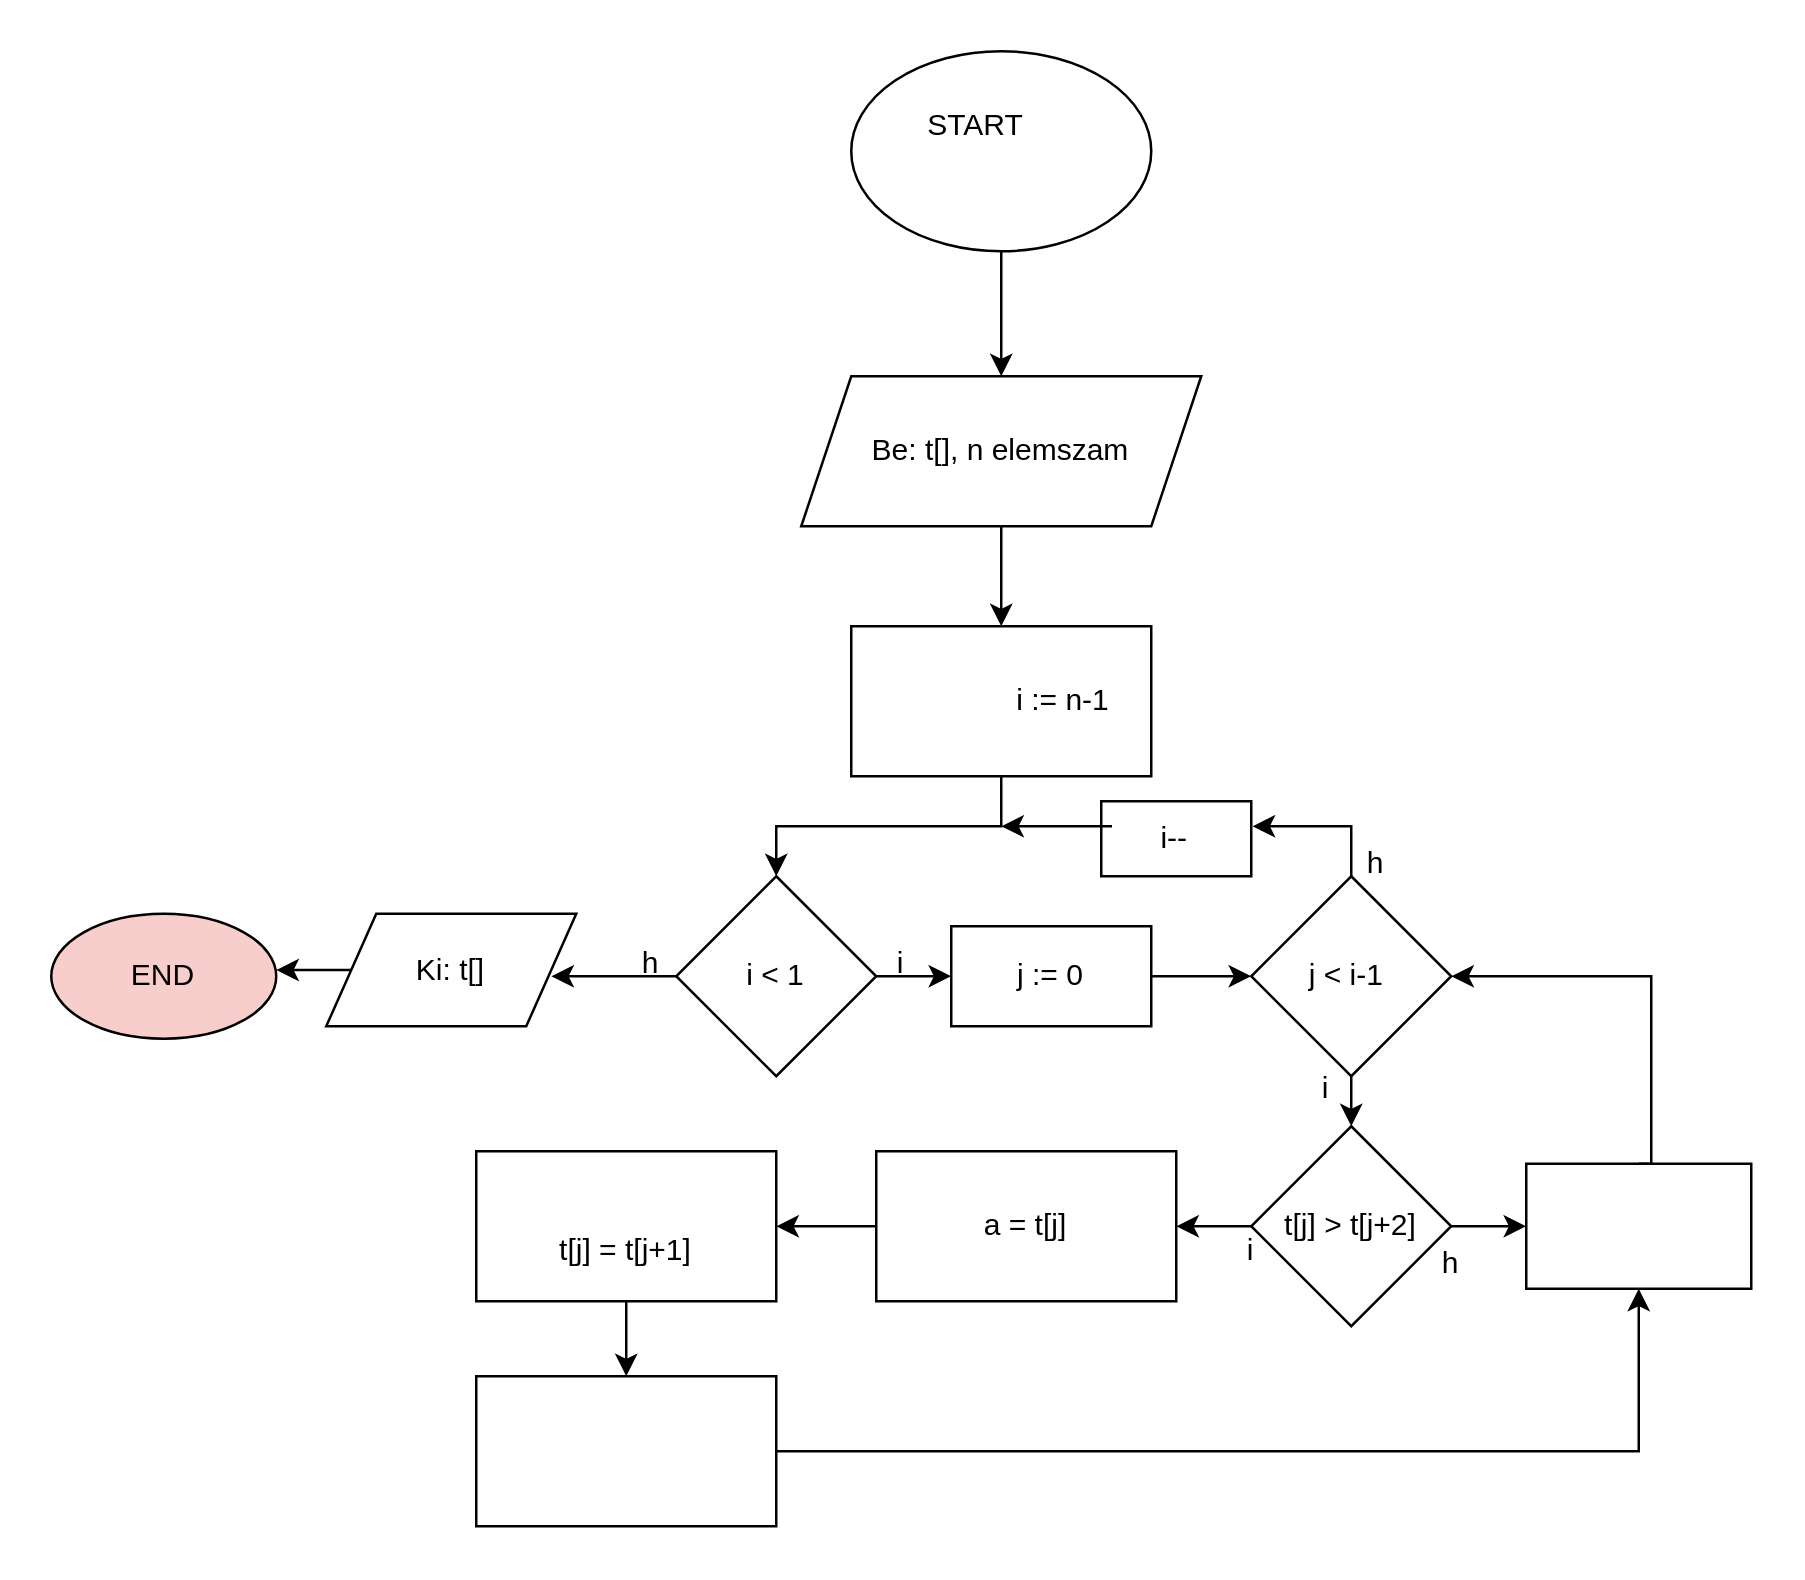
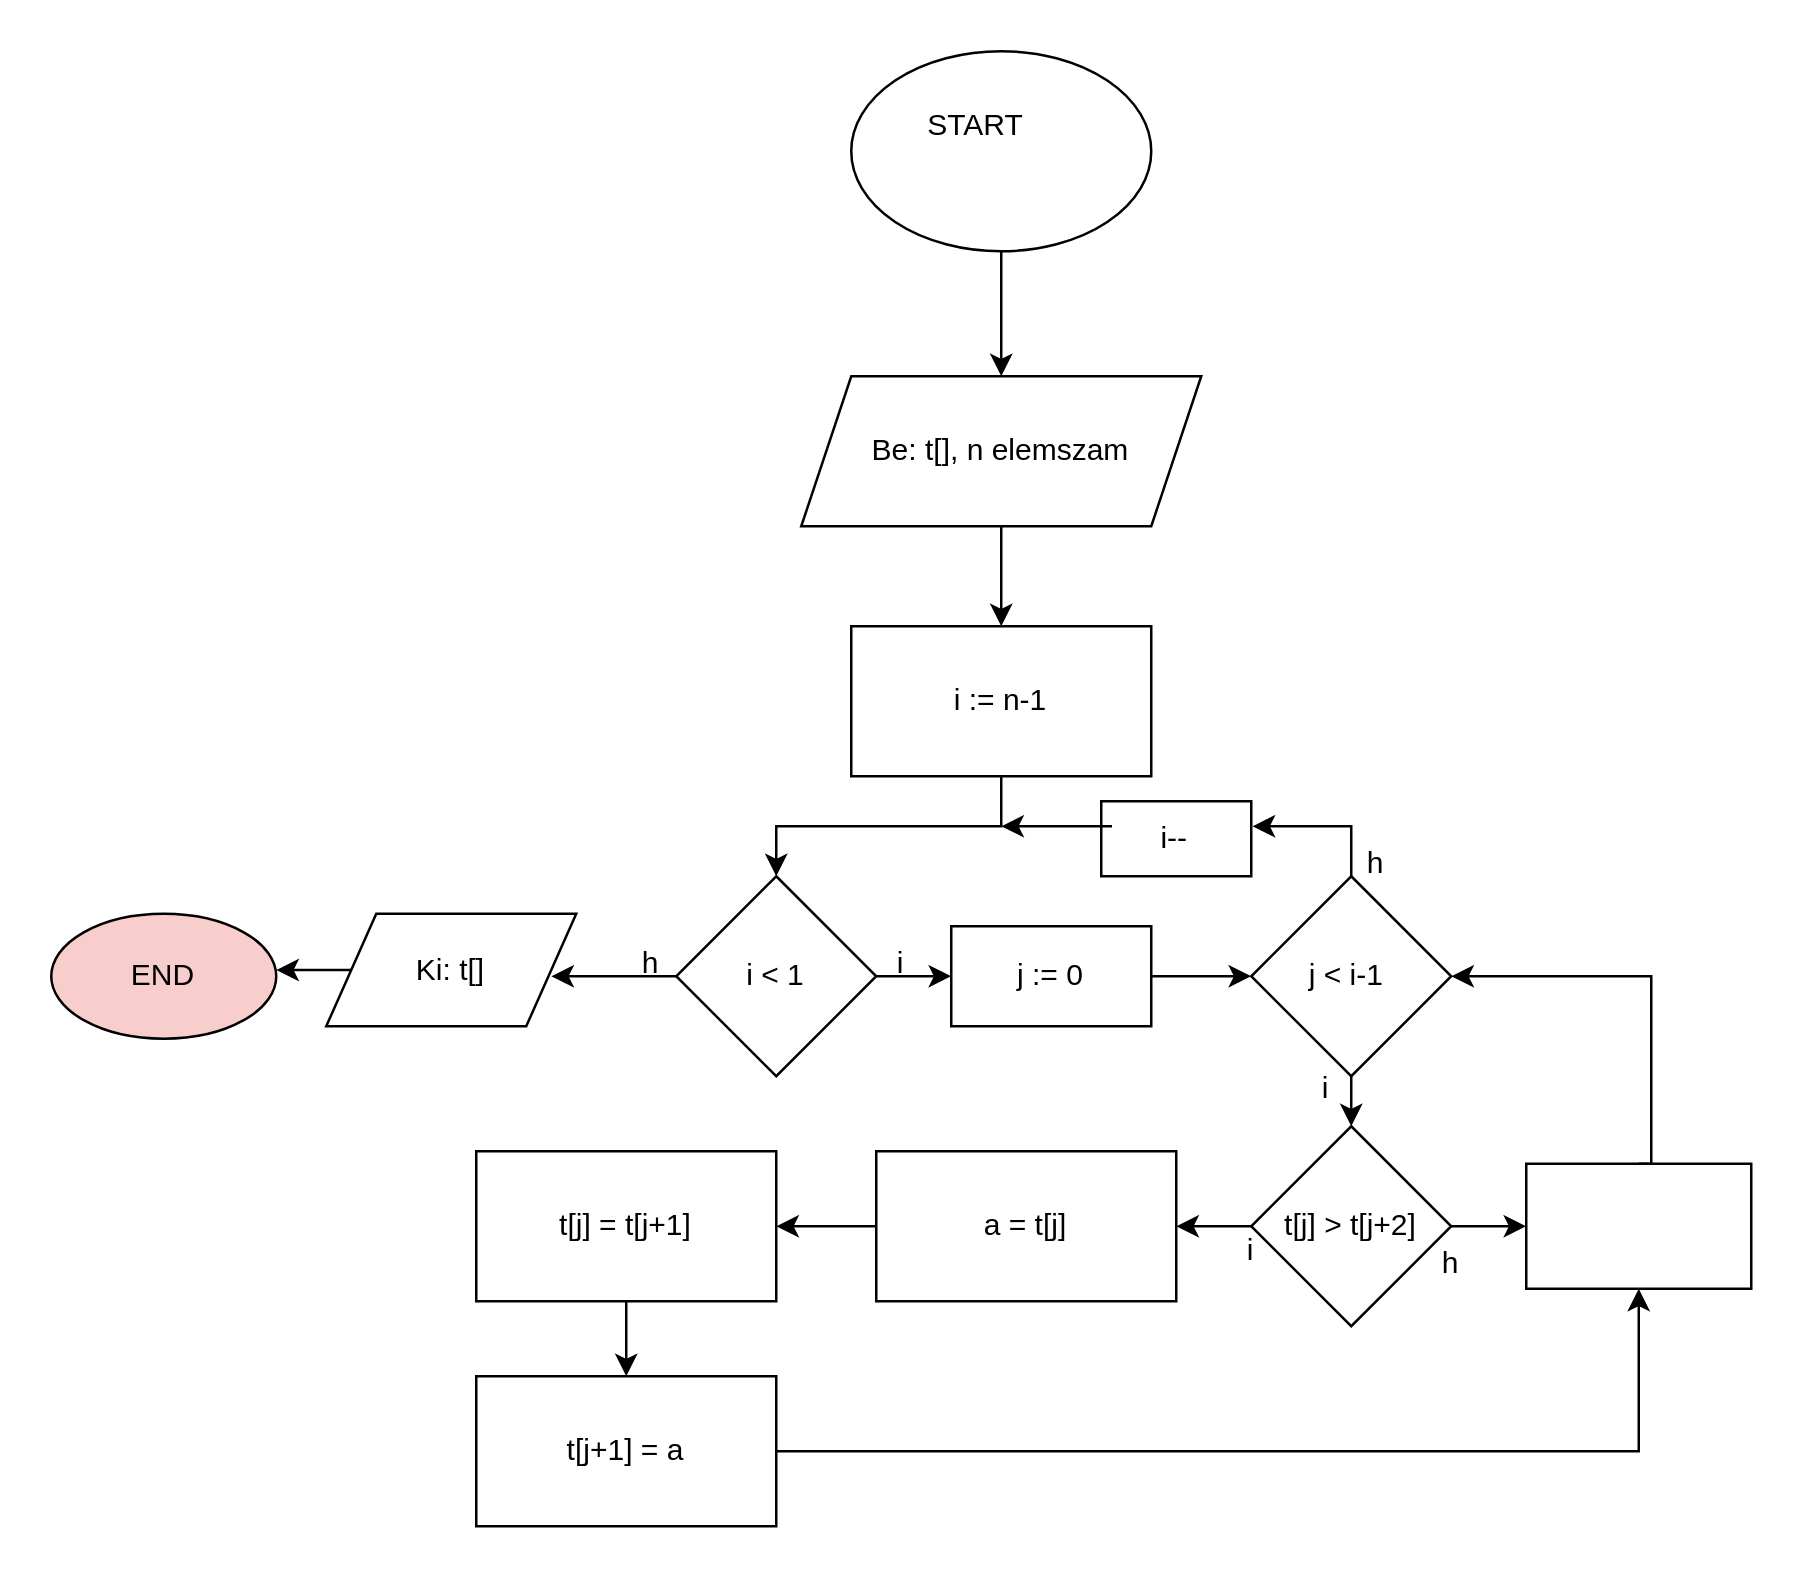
(1064, 701) -> (1001, 701)
(626, 1251) -> (626, 1226)
none -> (626, 1451)
